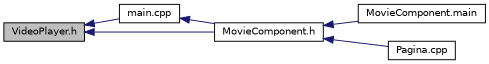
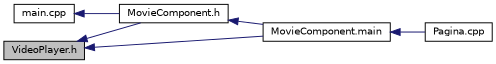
(107, 21) -> (179, 42)
(361, 43) -> (413, 32)
